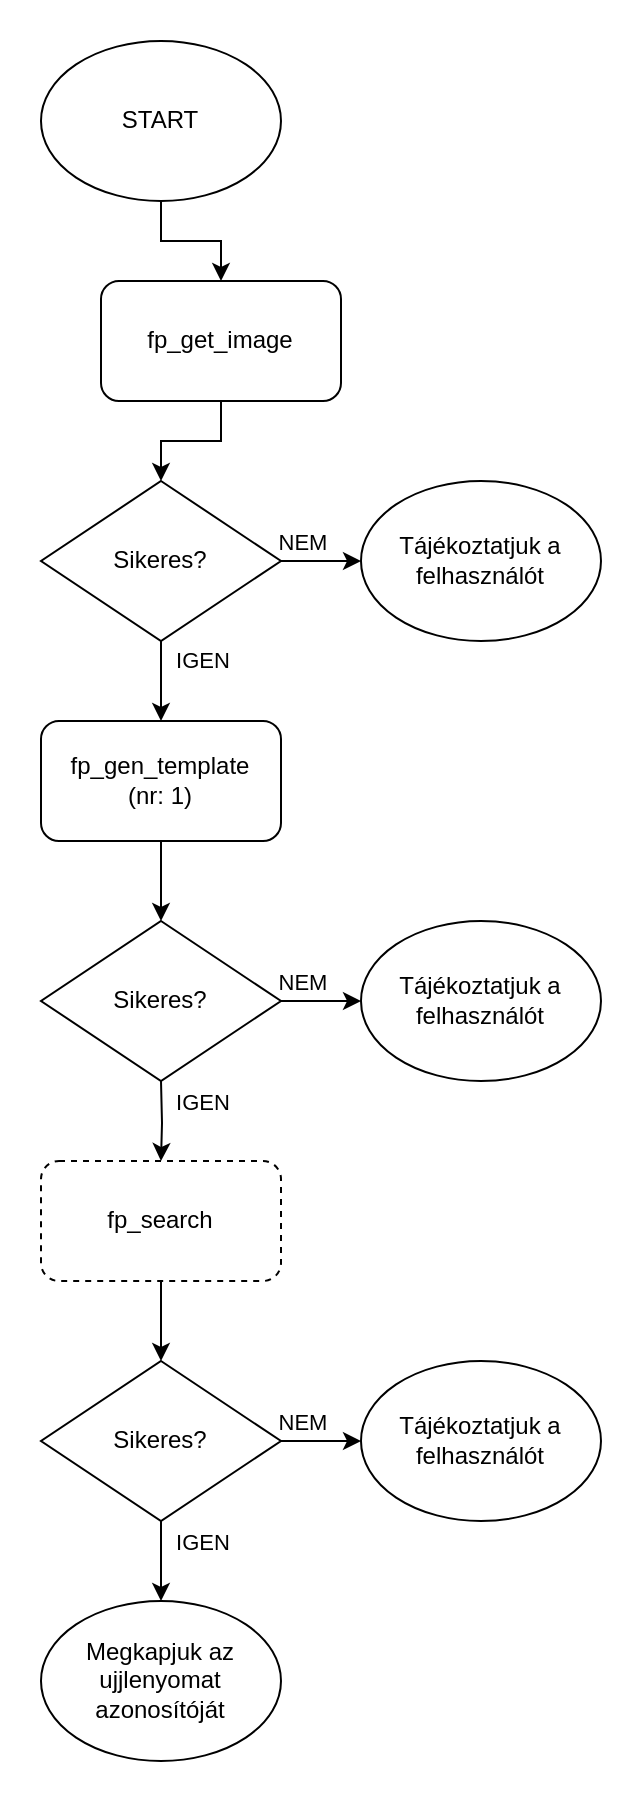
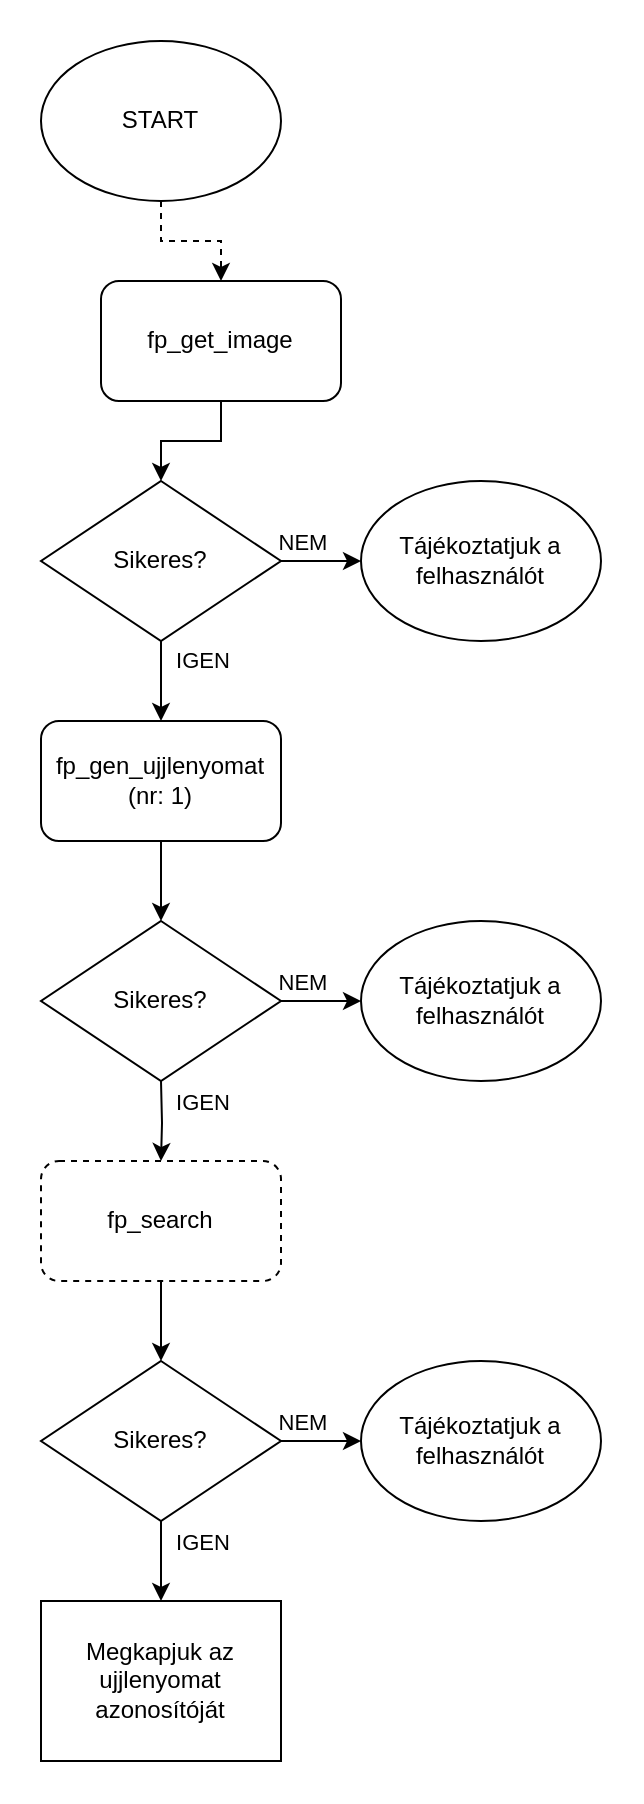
(182, 241) -> (182, 241)
(161, 781) -> (161, 781)
(161, 1681) -> (161, 1681)
